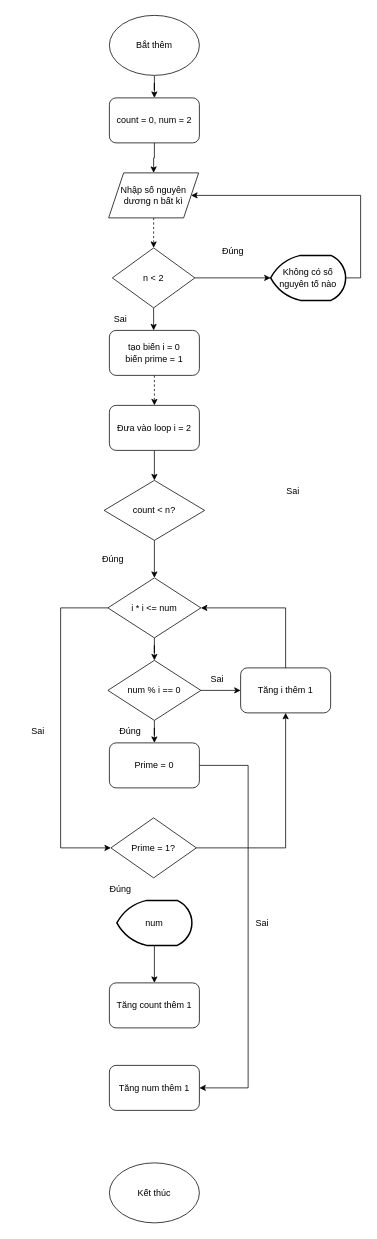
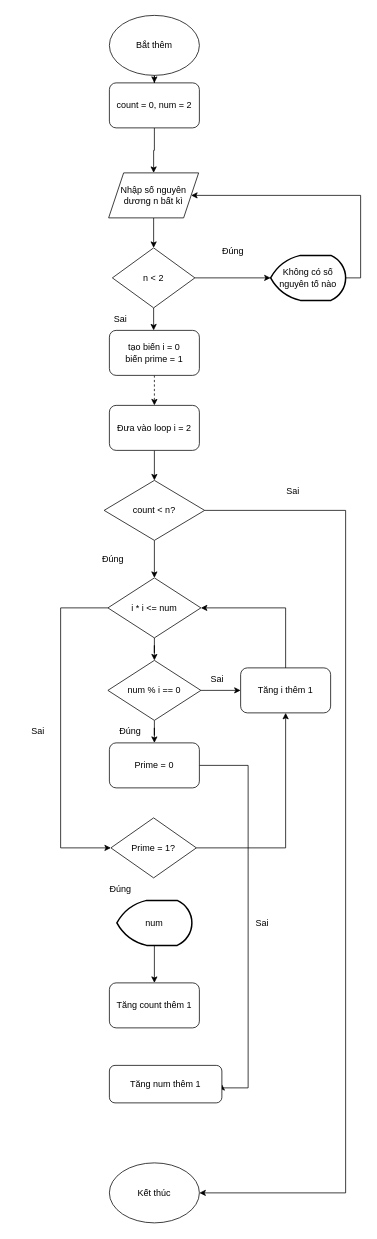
(154, 120) -> (154, 105)
(153, 229) -> (153, 229)
none -> (345, 782)
(154, 1088) -> (165, 1084)
